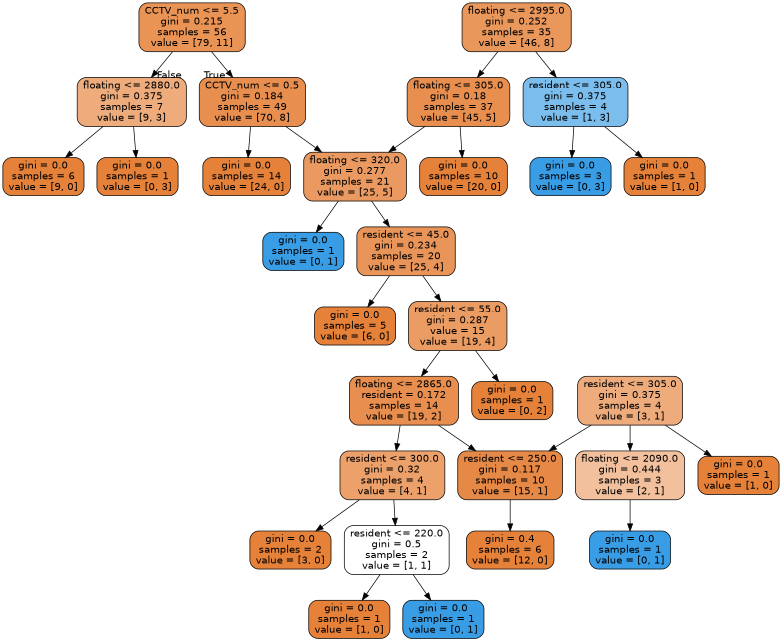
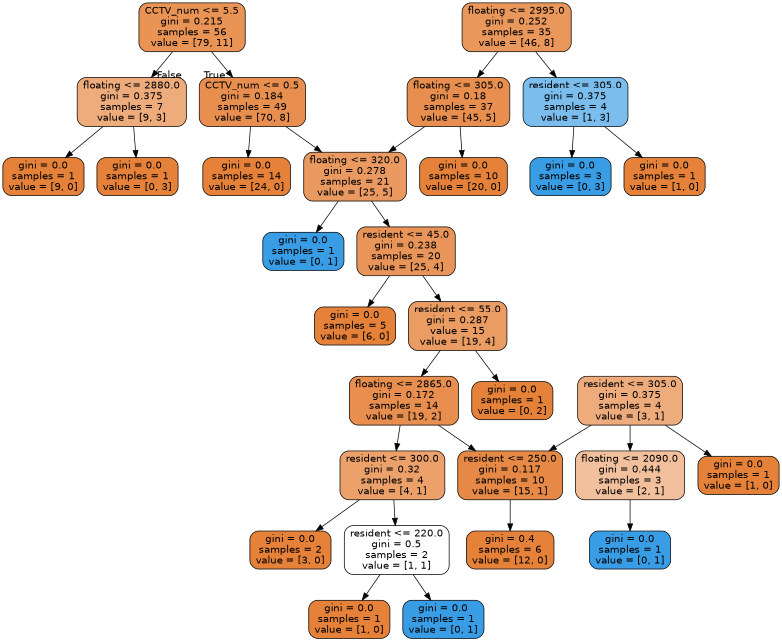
(43, 177) -> (43, 177)
(355, 177) -> (355, 177)
(406, 251) -> (406, 251)
(404, 401) -> (404, 401)
